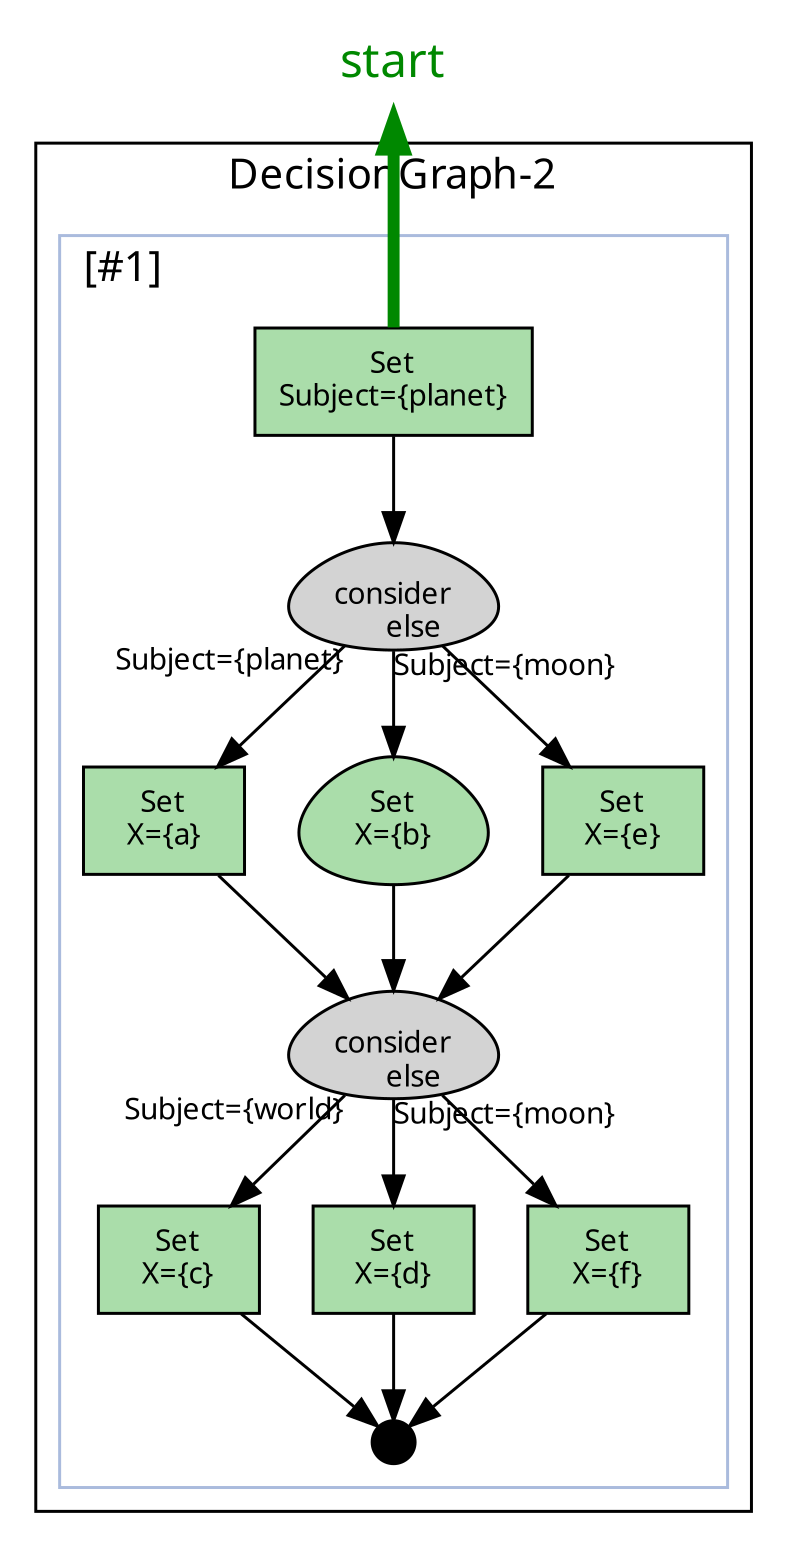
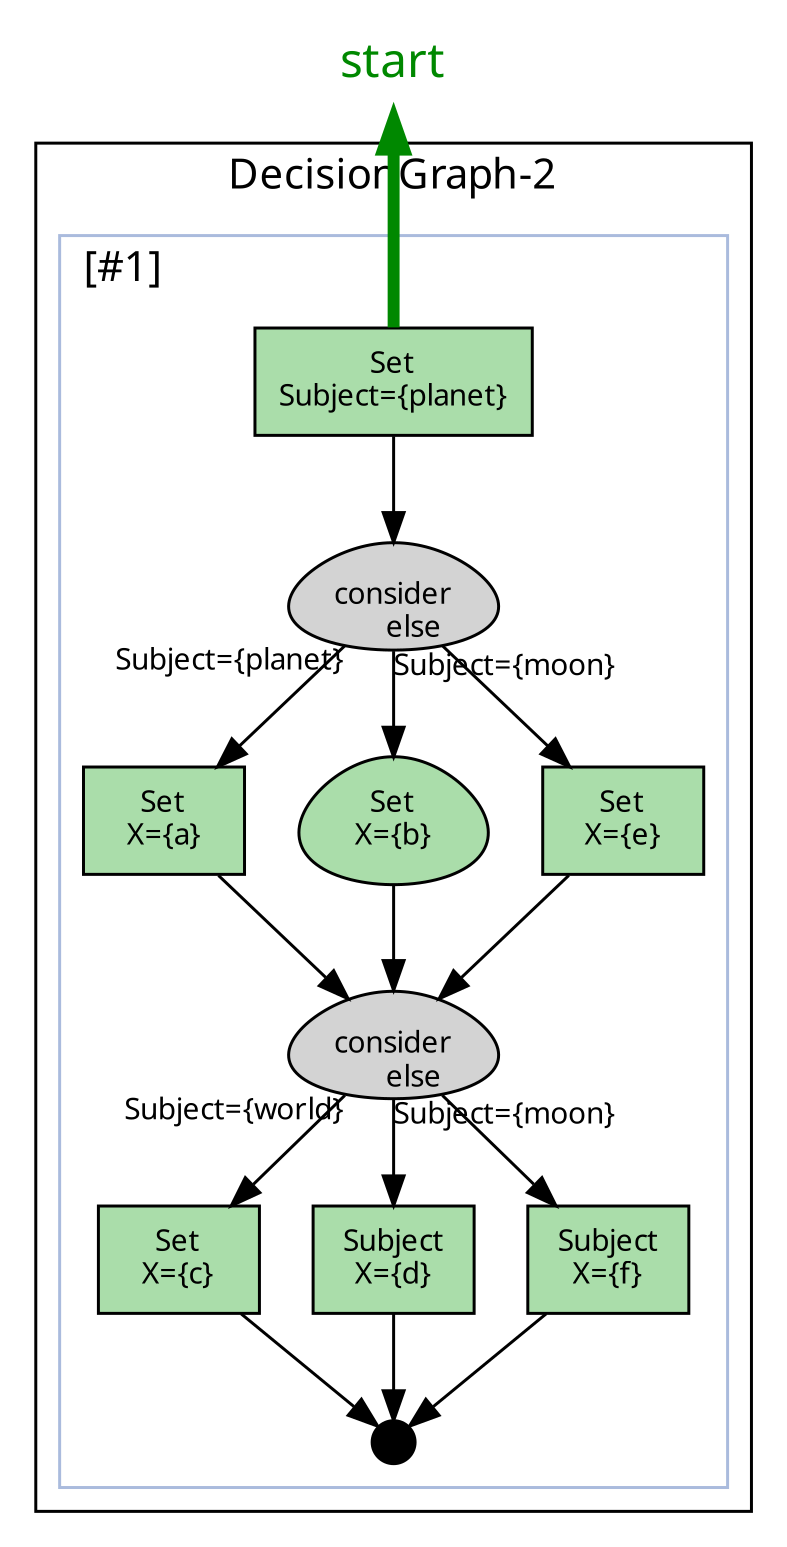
(394, 1260) -> (394, 1260)
(608, 1260) -> (608, 1260)
